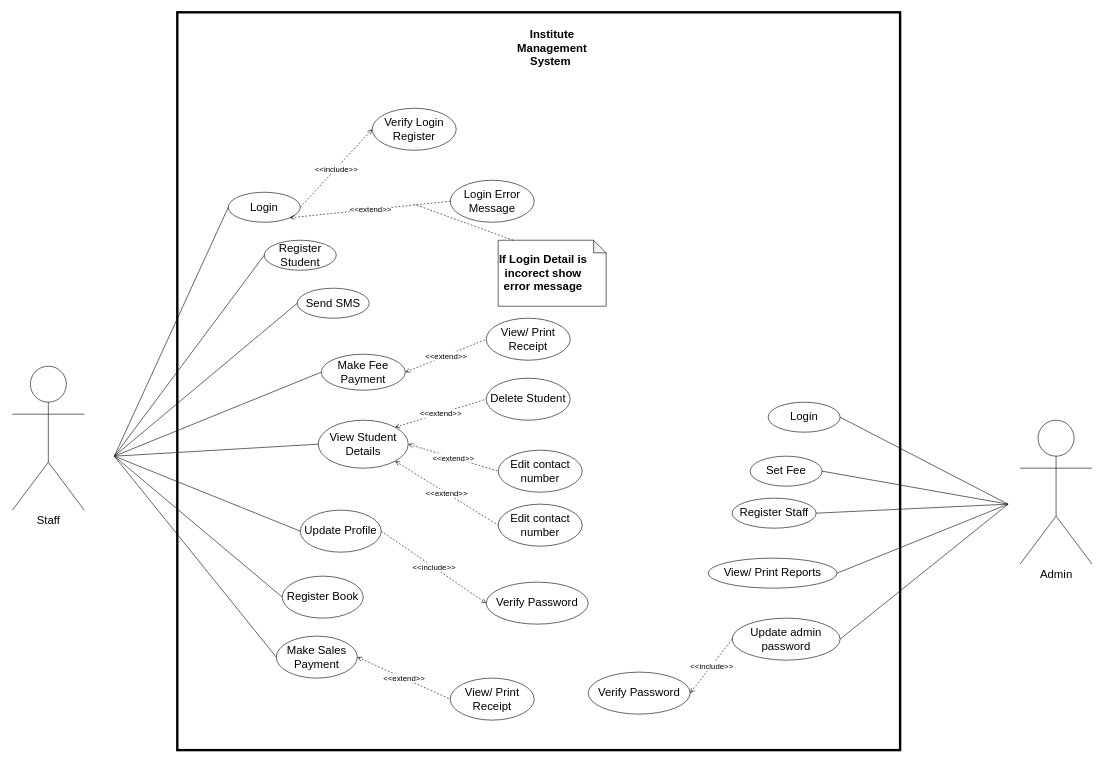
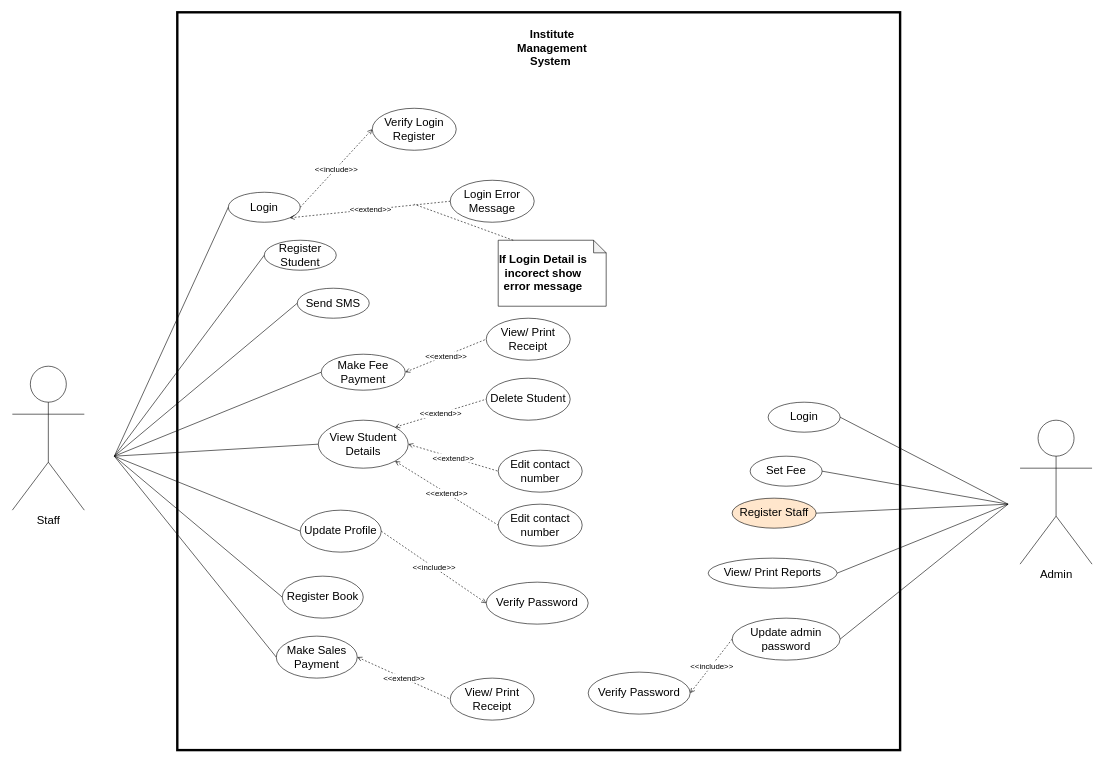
(774, 513) -> (774, 513)
